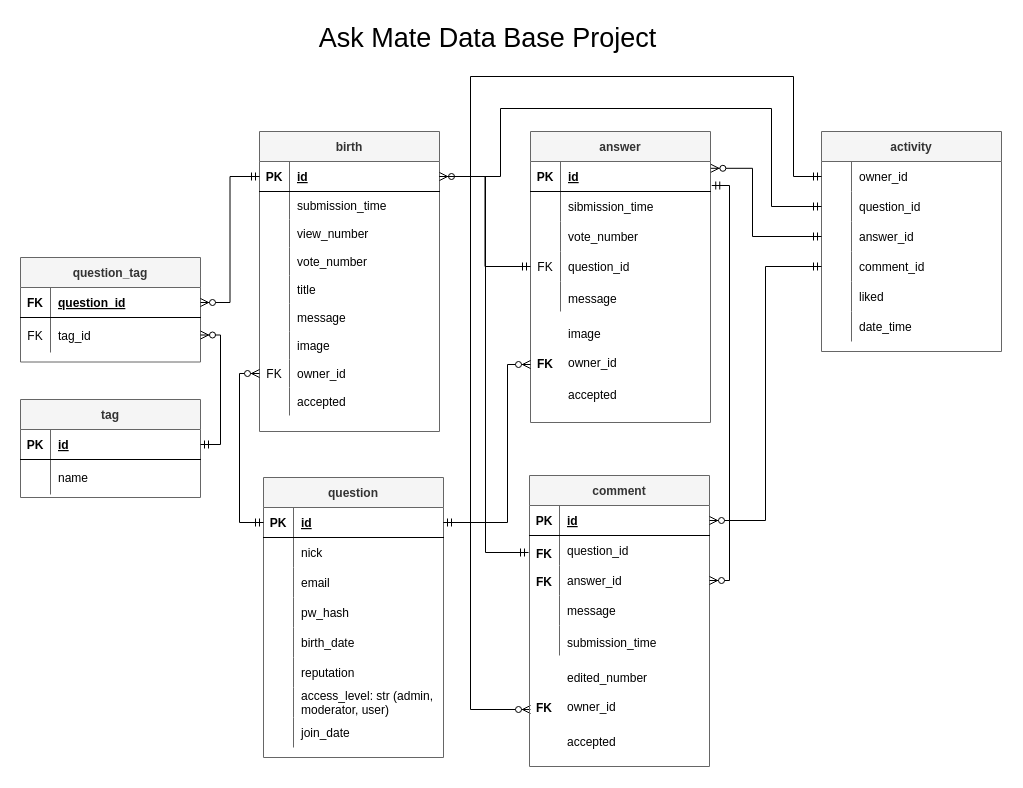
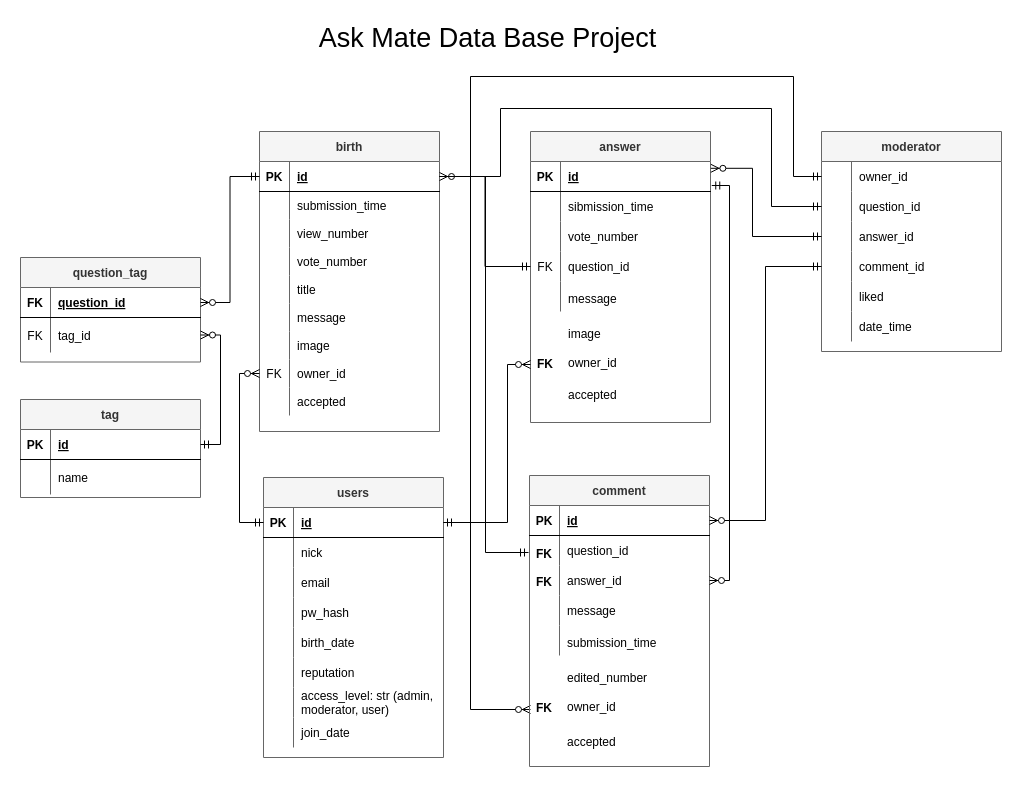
(911, 147) -> (911, 147)
(353, 493) -> (353, 493)
